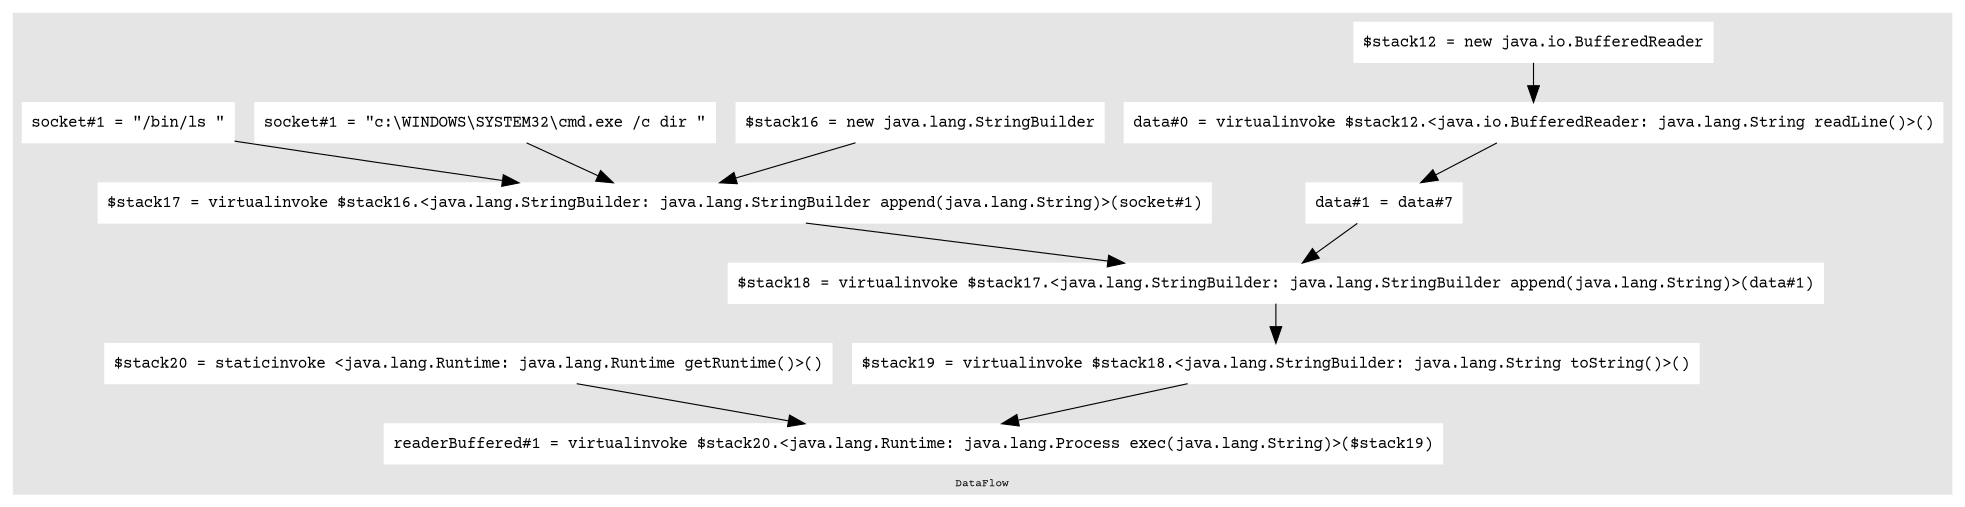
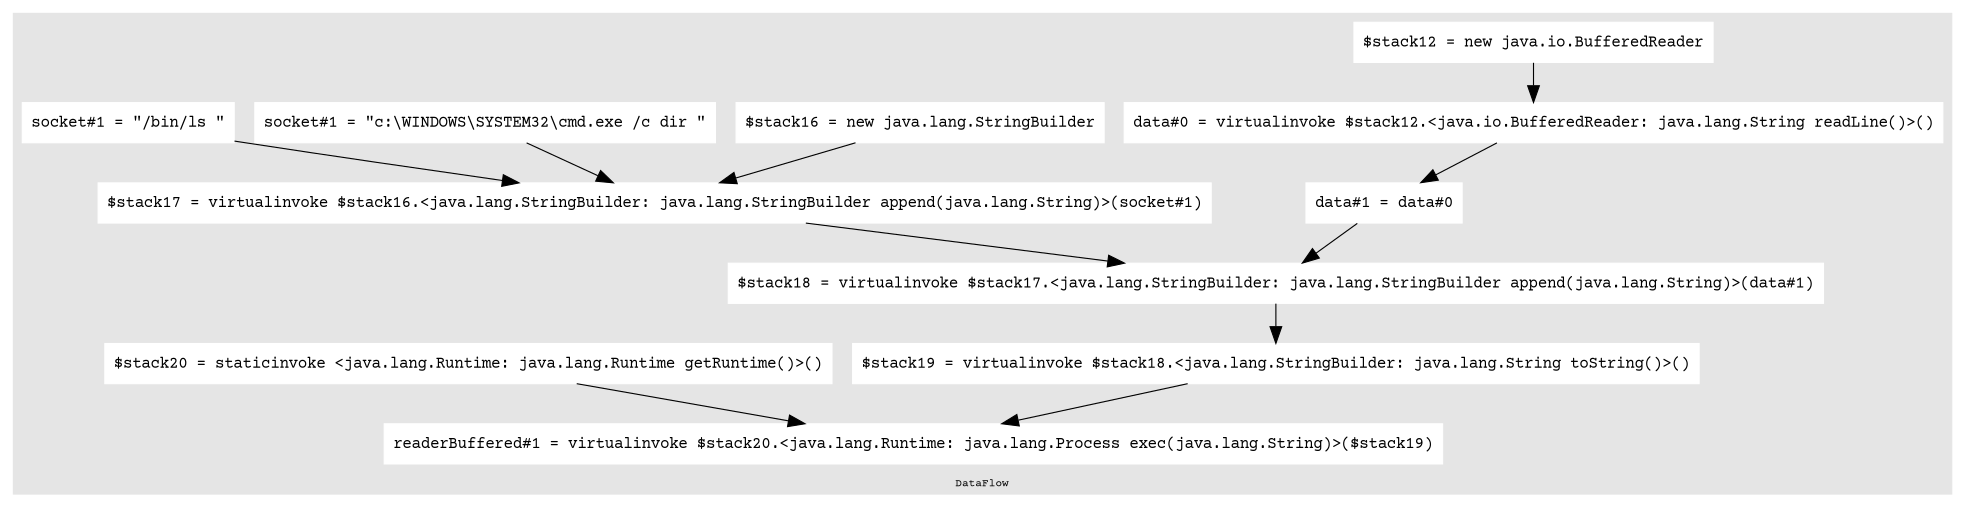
(1384, 203) -> (1384, 203)
